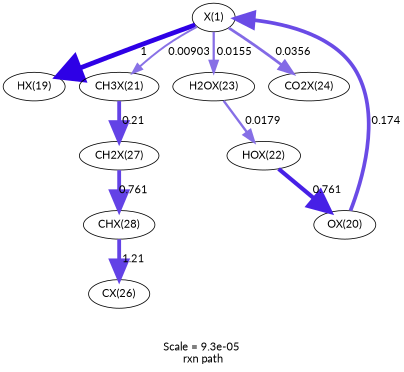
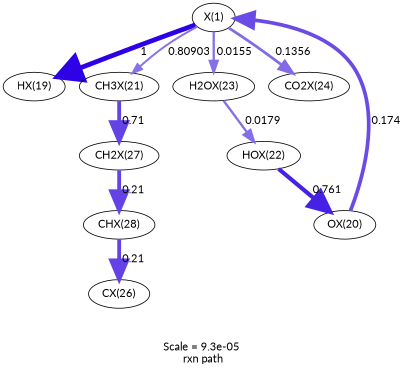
(188, 52) -> (188, 52)
(292, 52) -> (292, 52)
(132, 121) -> (132, 121)
(132, 190) -> (132, 190)
(132, 259) -> (132, 259)
